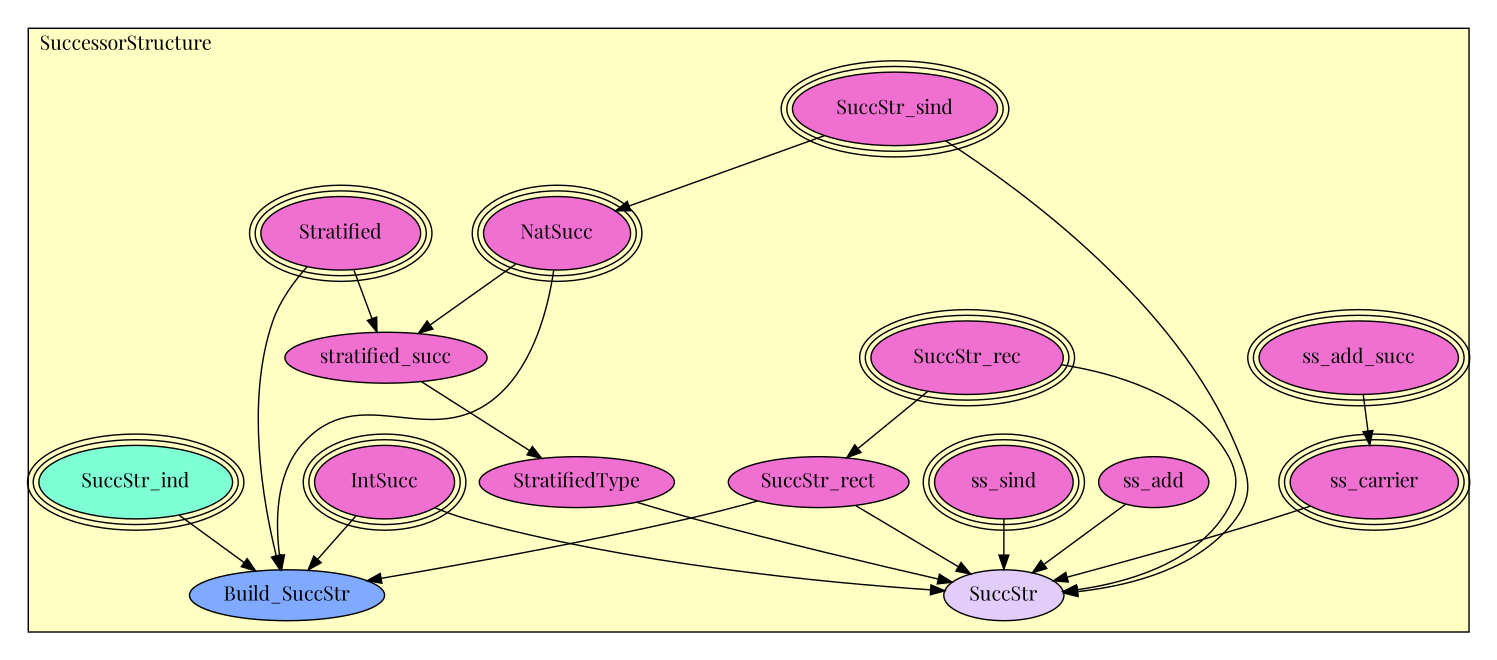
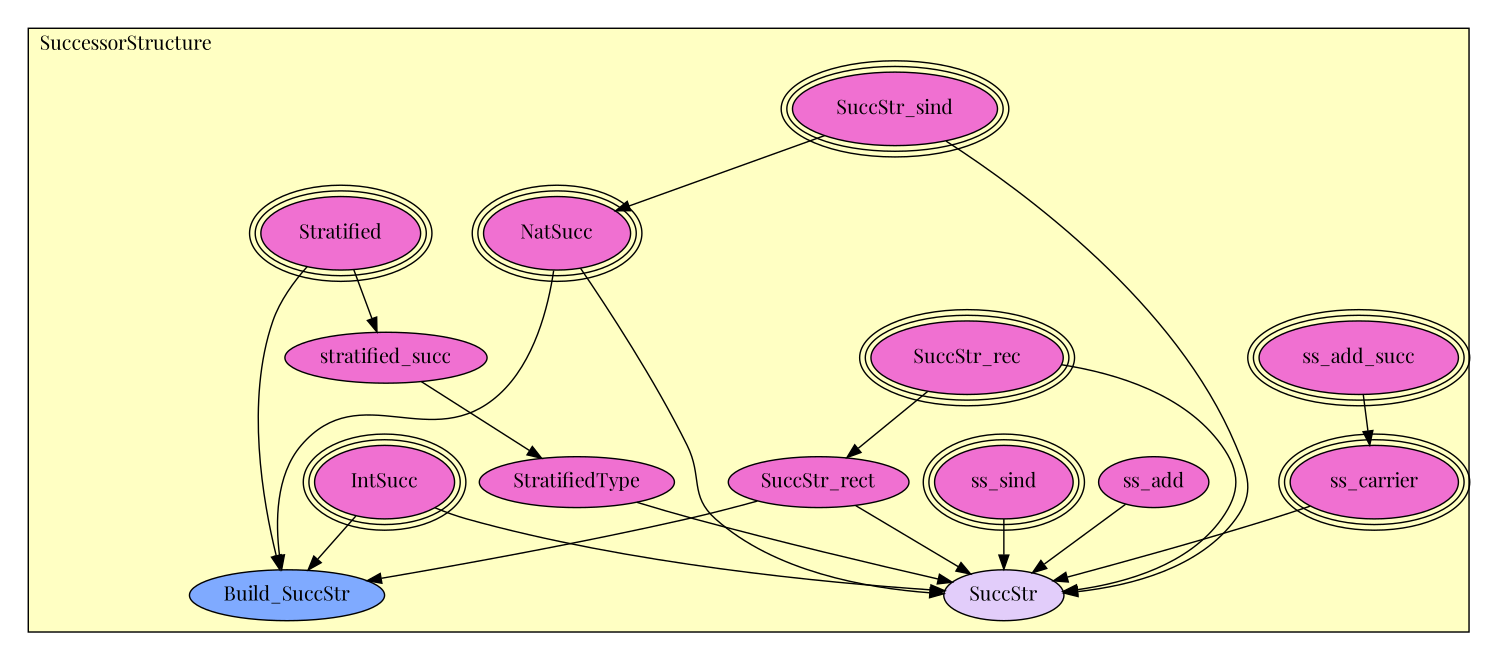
(473, 295) -> (700, 495)
(136, 482) -> none
